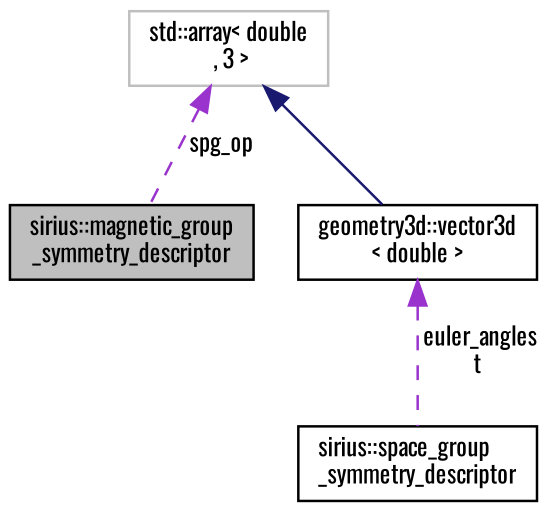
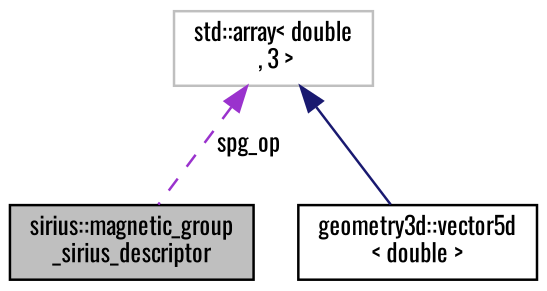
(132, 242) -> (132, 242)
(418, 242) -> (418, 242)
(418, 464) -> none
